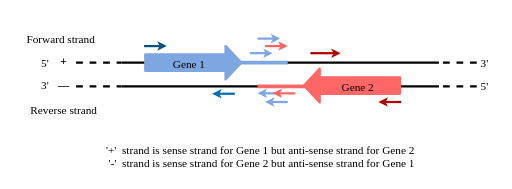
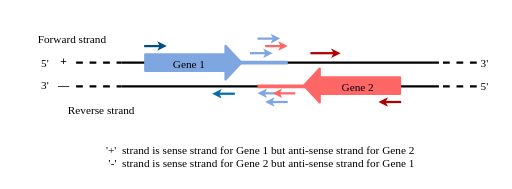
(60, 39) -> (72, 39)
(63, 110) -> (101, 110)
